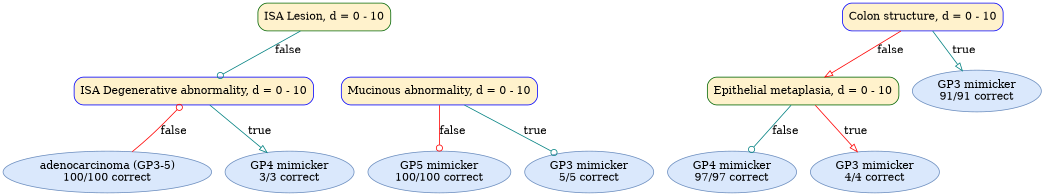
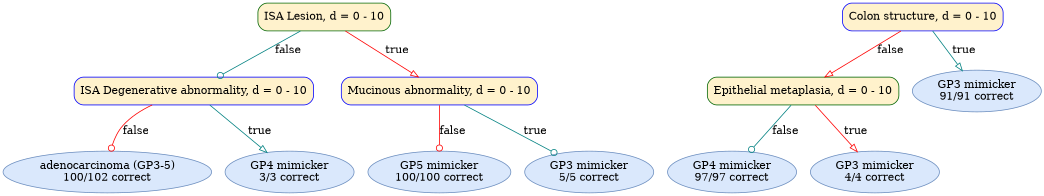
none -> (379, 52)
(155, 131) -> (128, 121)
(107, 177) -> (107, 177)
